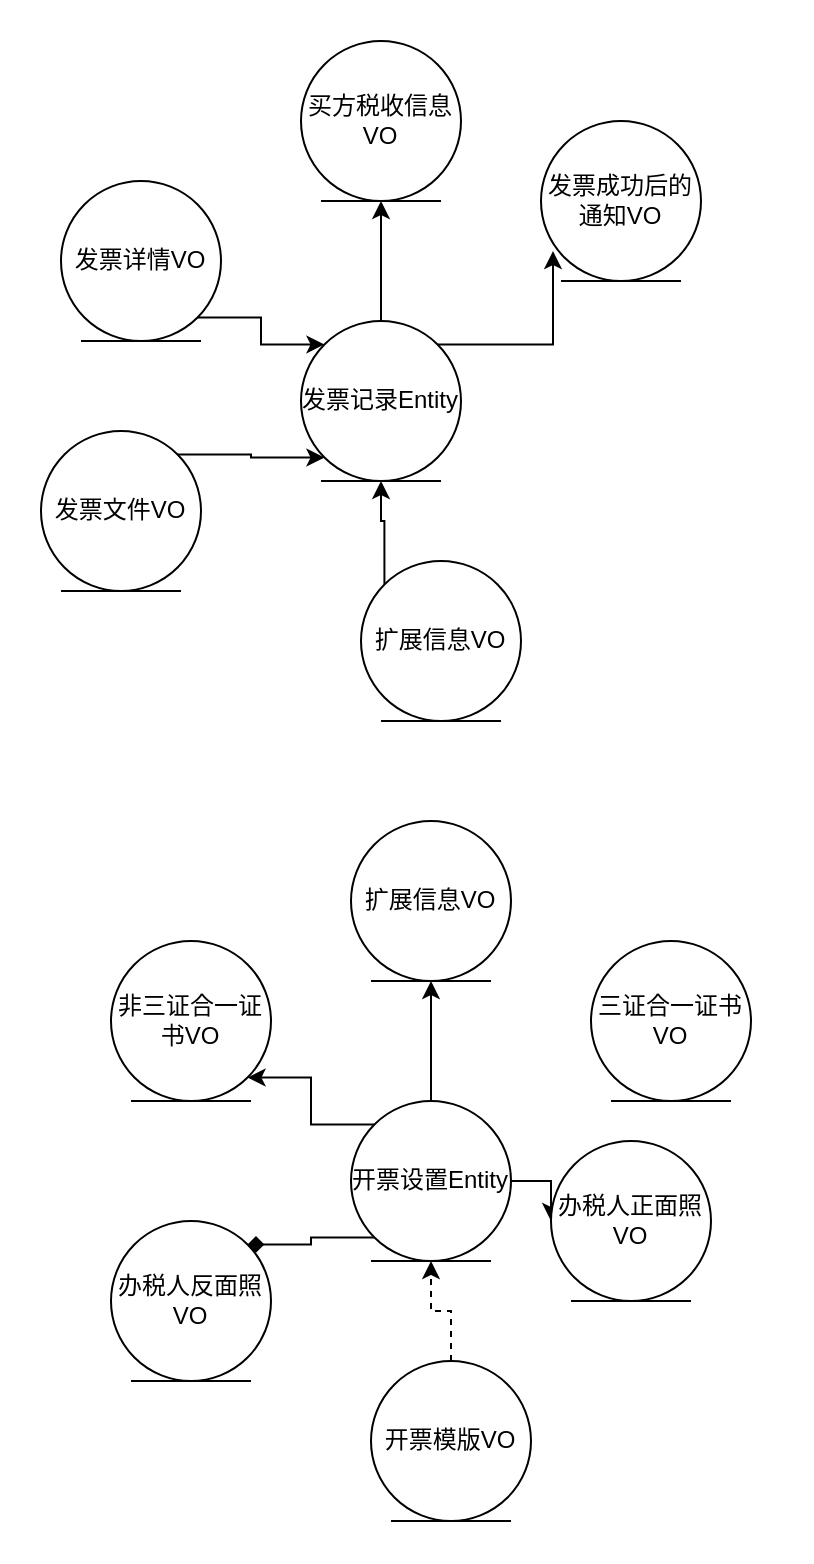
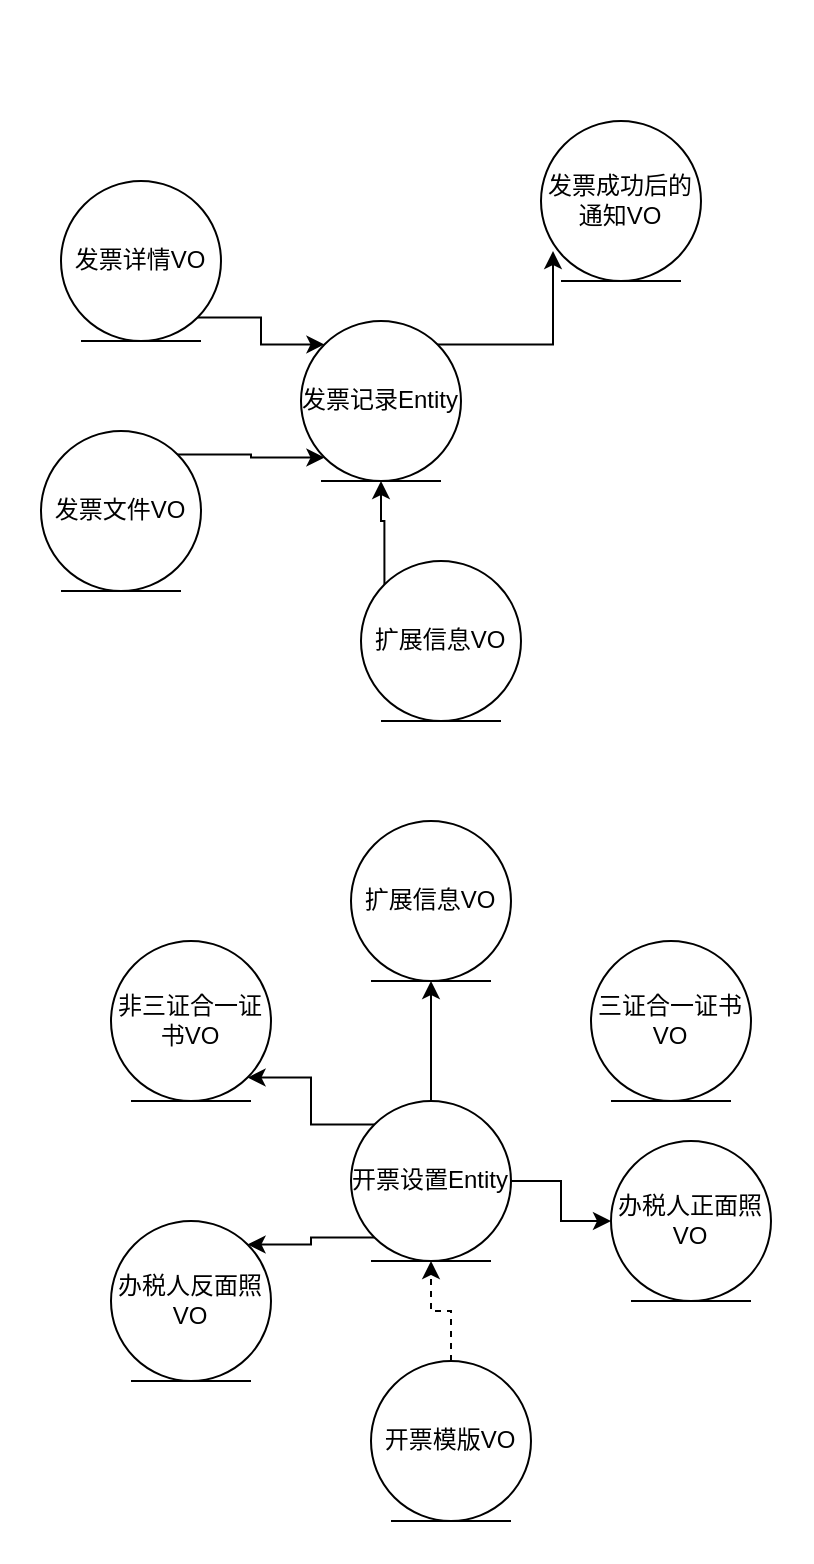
(381, 121) -> none
(381, 268) -> none
(631, 1221) -> (691, 1221)
(264, 1244) -> (262, 1244)
